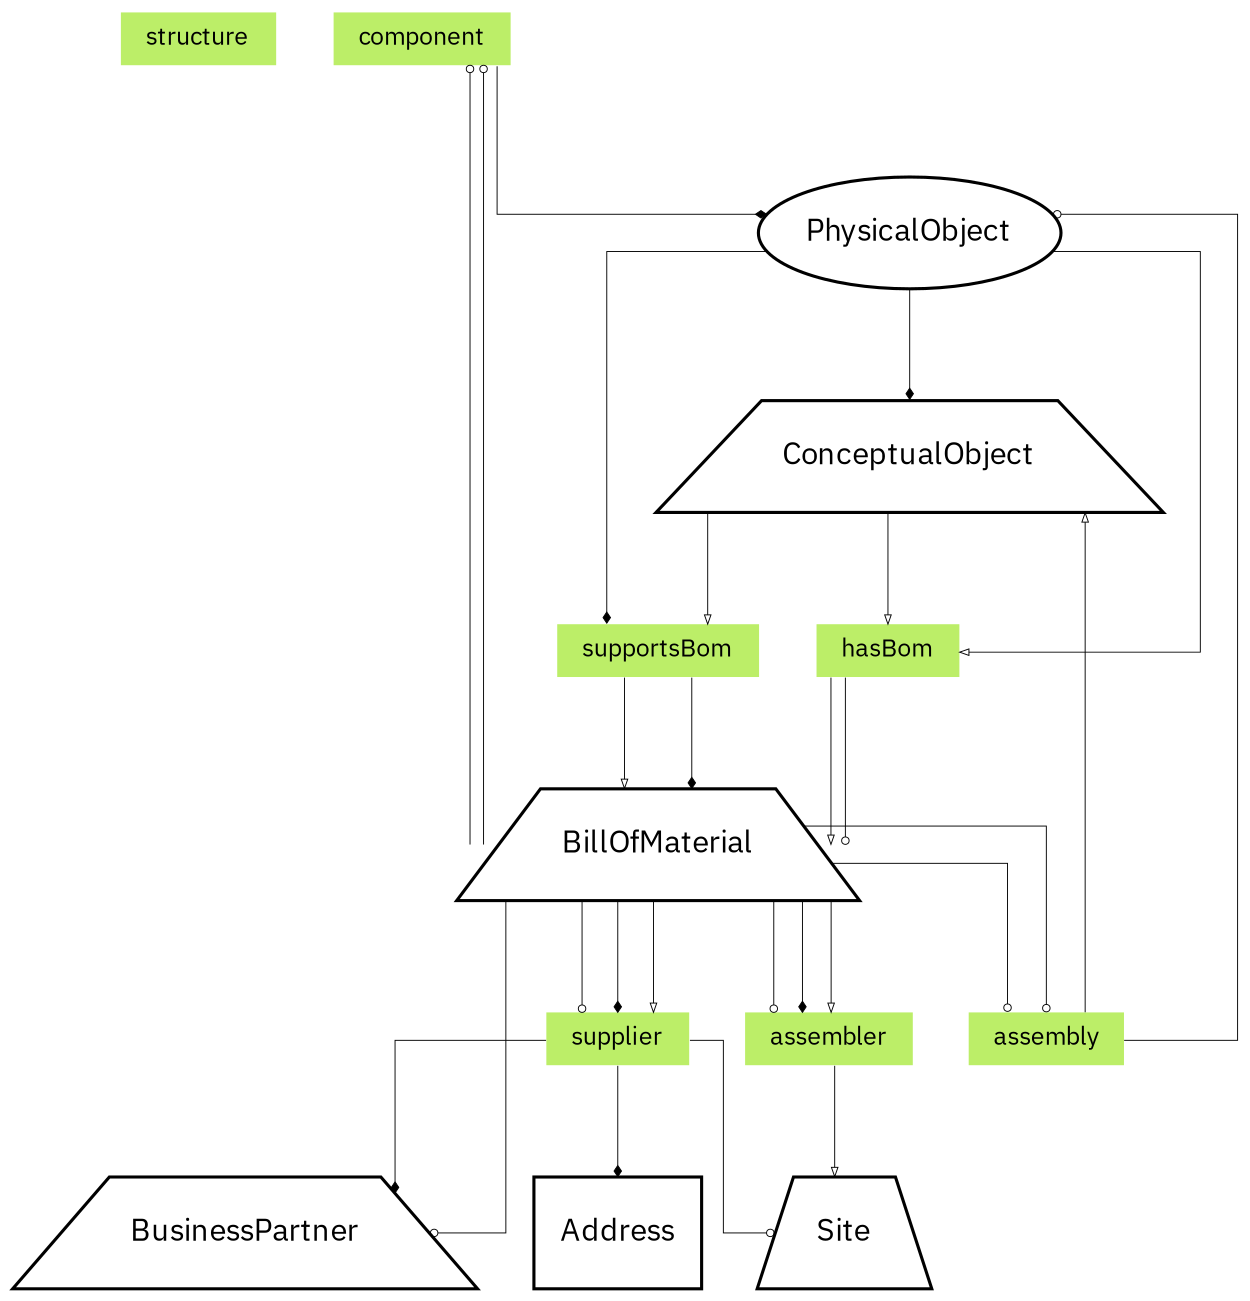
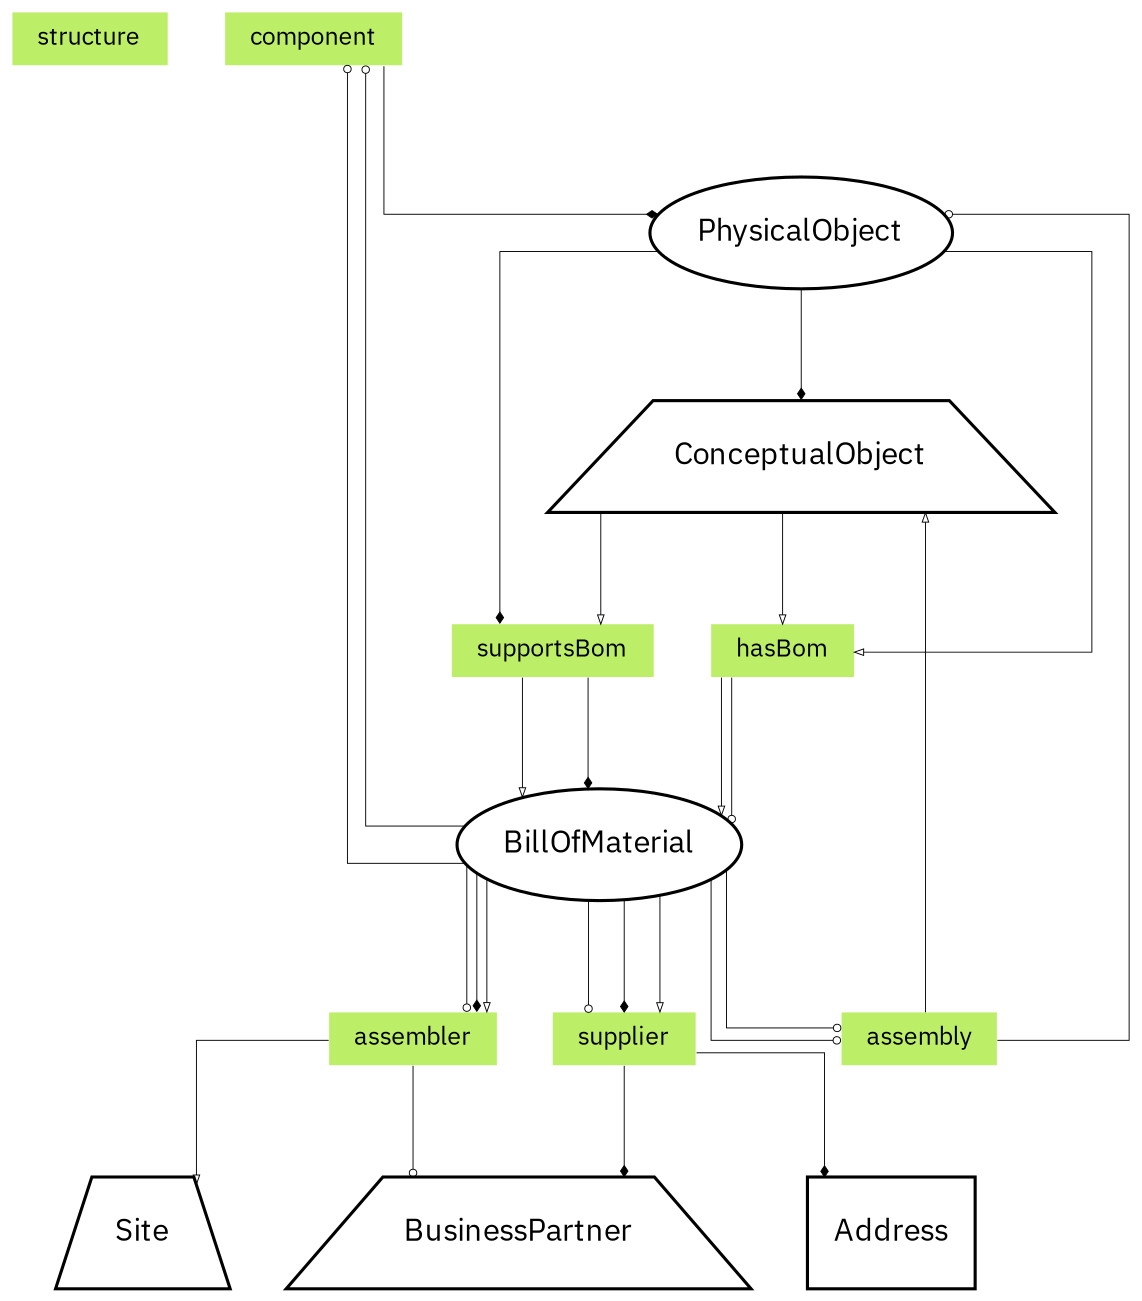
(658, 845) -> (599, 845)
(506, 1101) -> (413, 1117)
(723, 1142) -> none
